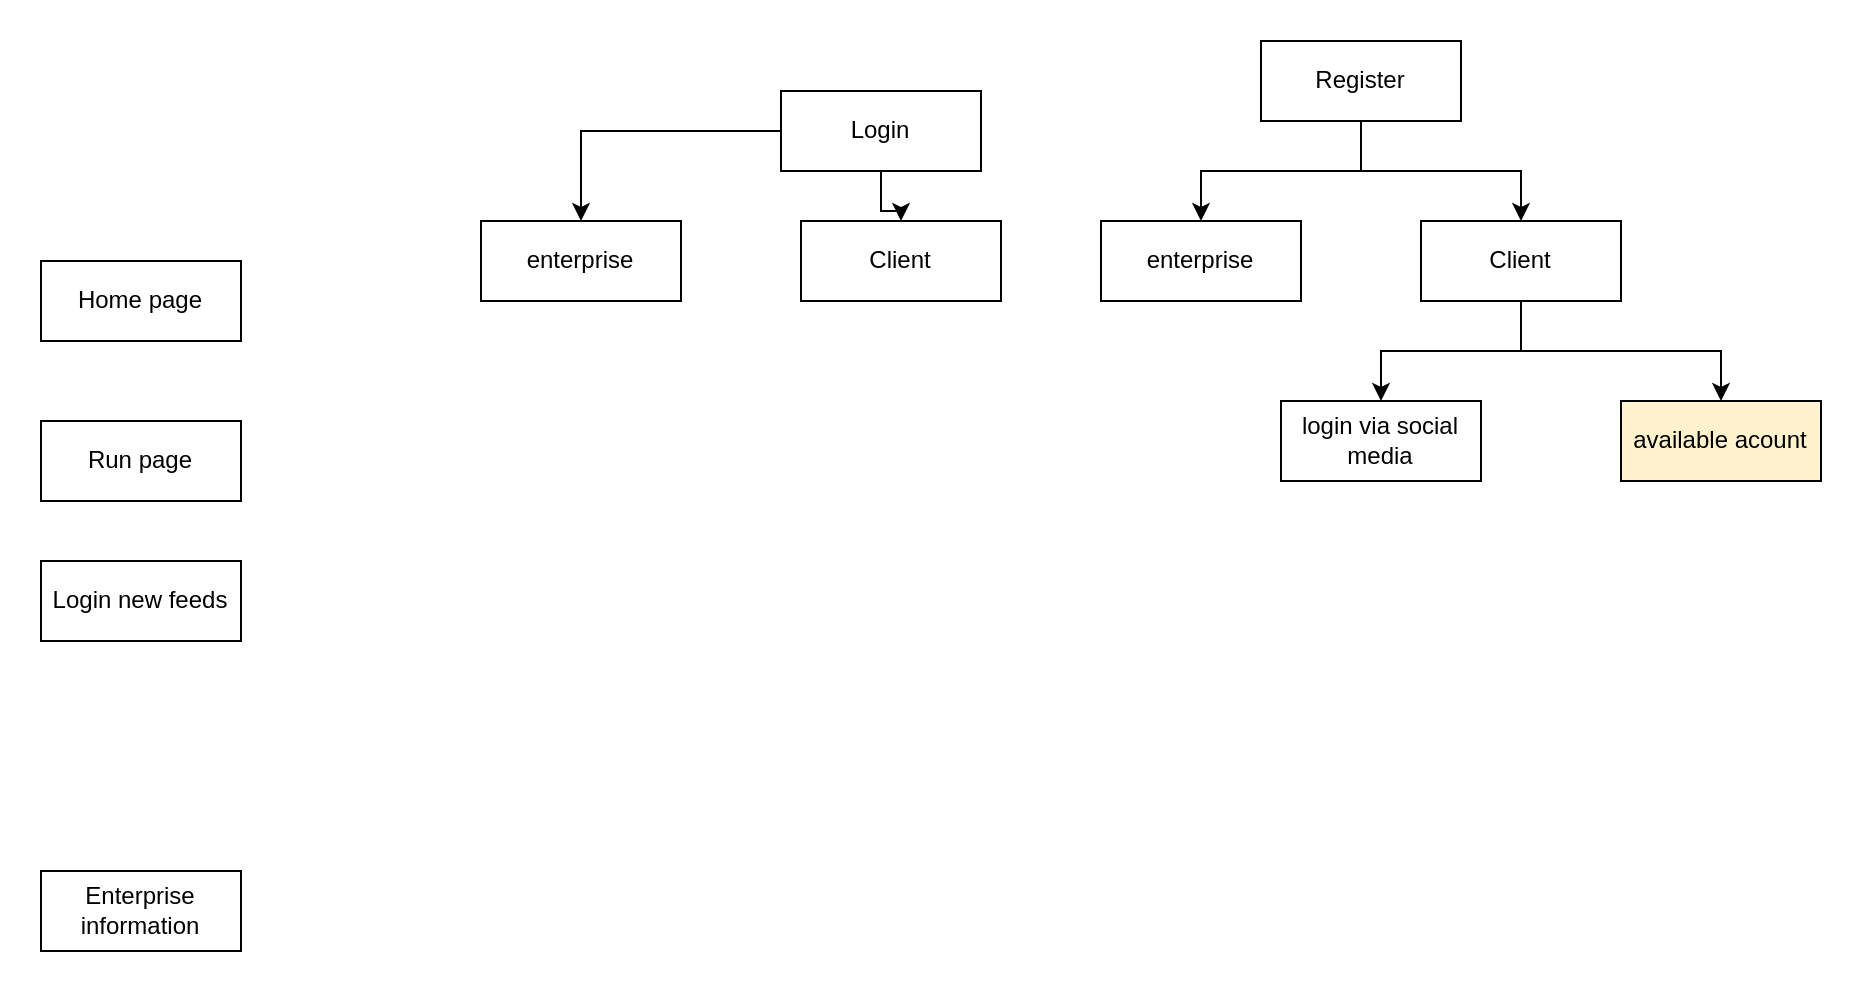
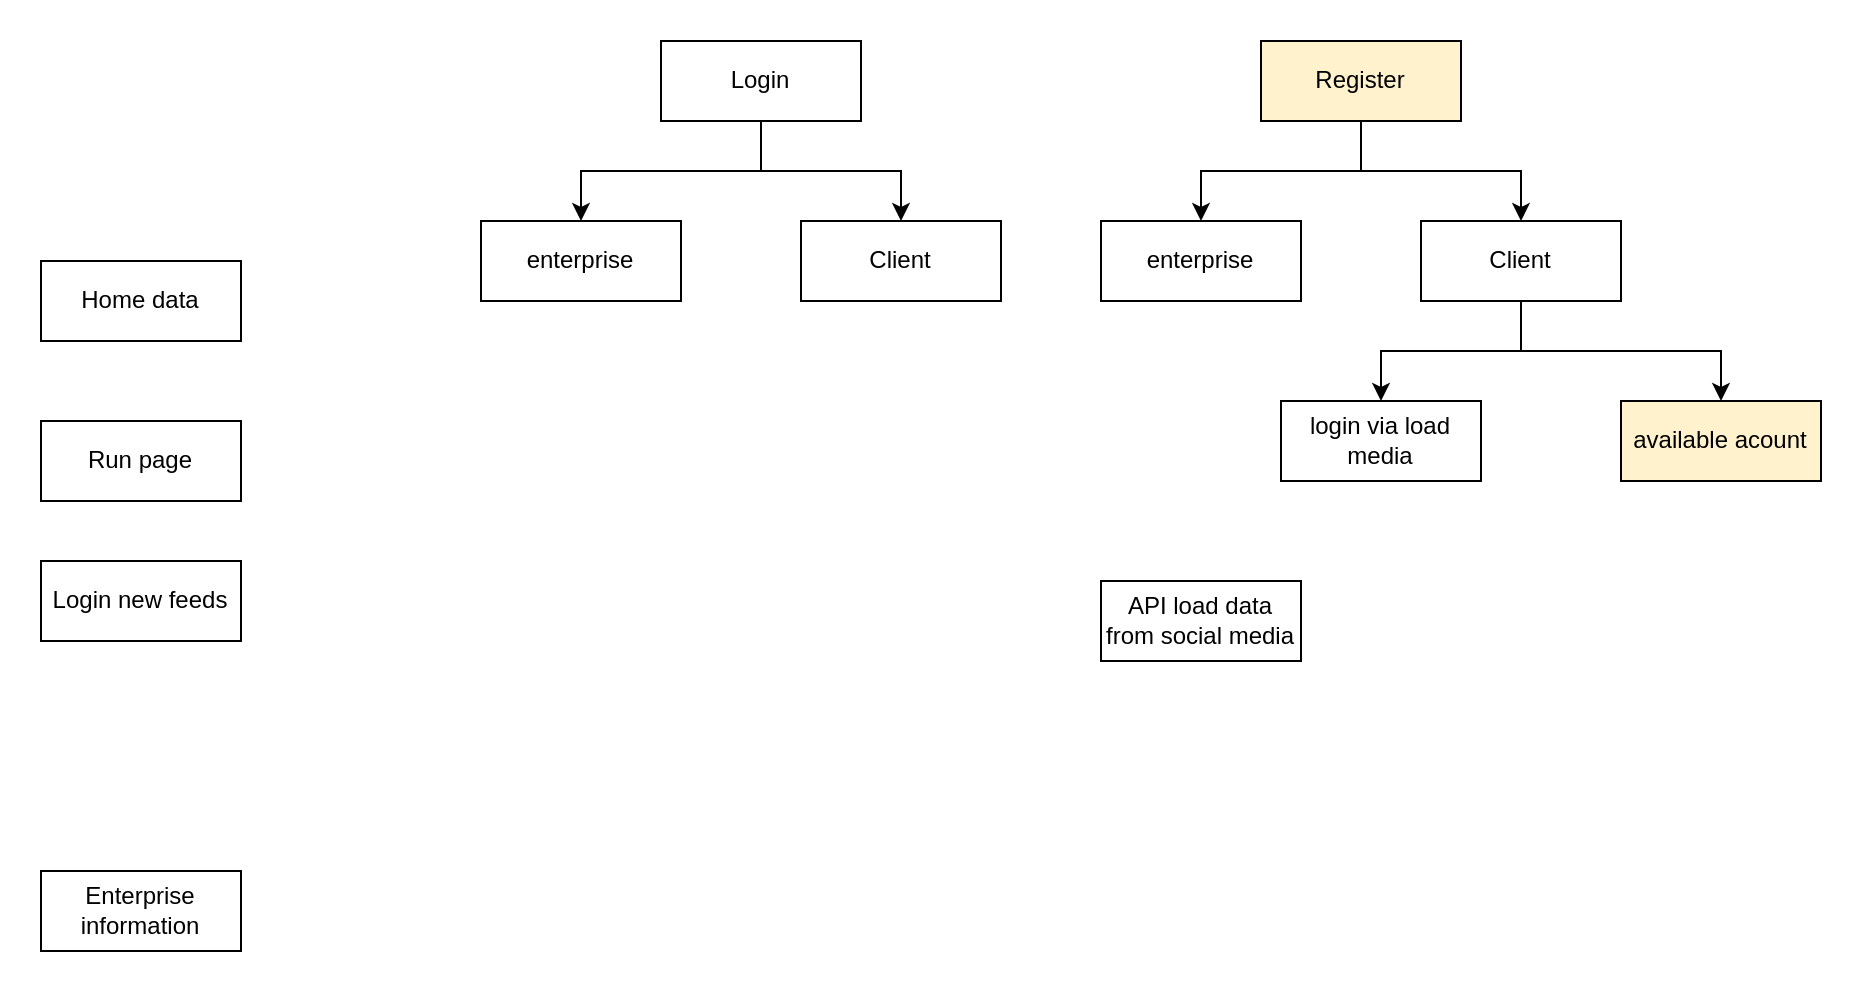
(1361, 81) -> (1361, 81)
(881, 131) -> (761, 81)
(141, 301) -> (141, 301)
(1381, 441) -> (1381, 441)
none -> (1201, 621)
